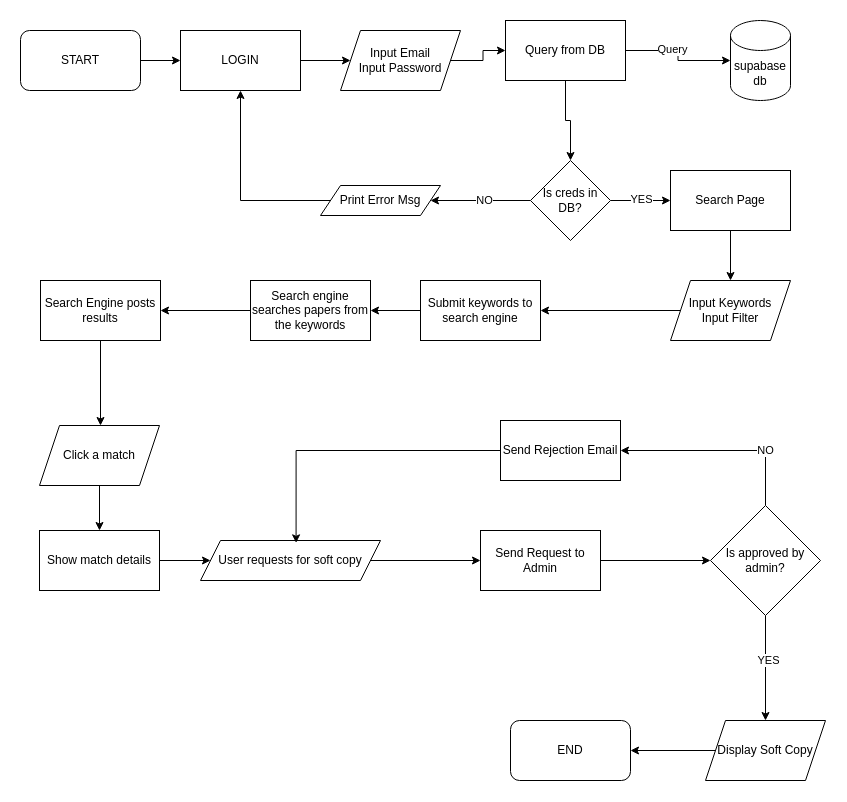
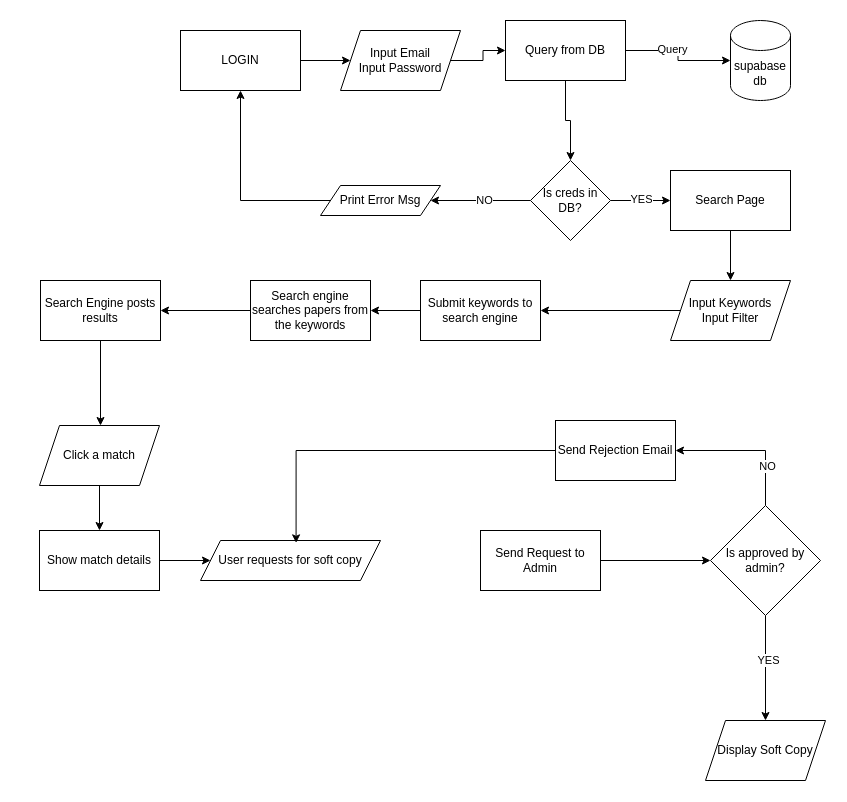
(81, 61) -> none
(157, 61) -> none
(561, 451) -> (616, 451)
(422, 561) -> none
(571, 751) -> none
(676, 751) -> none
